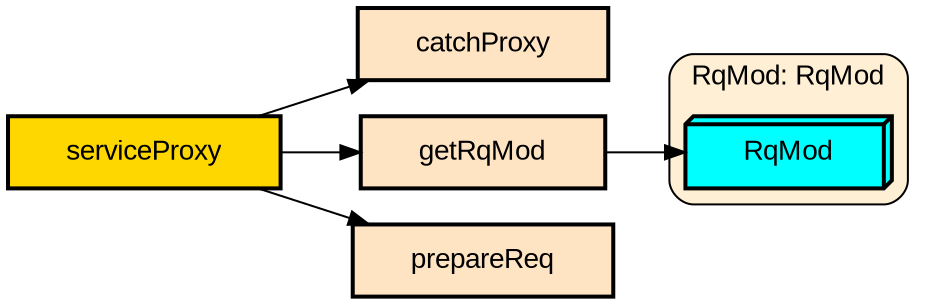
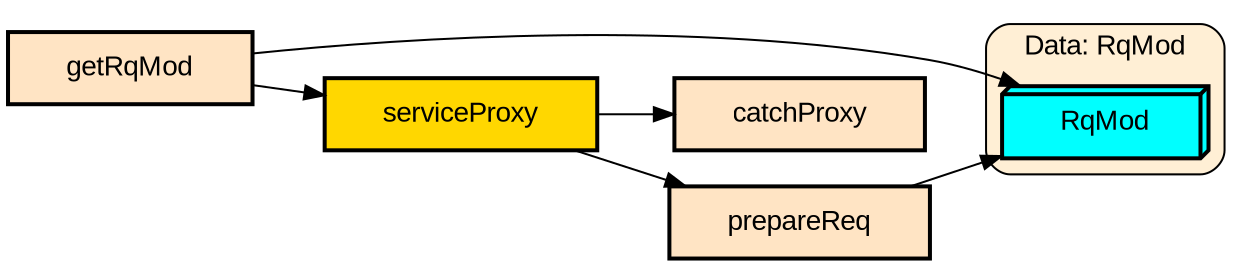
(789, 77) -> (1105, 47)
(311, 152) -> (279, 89)
none -> (946, 174)
